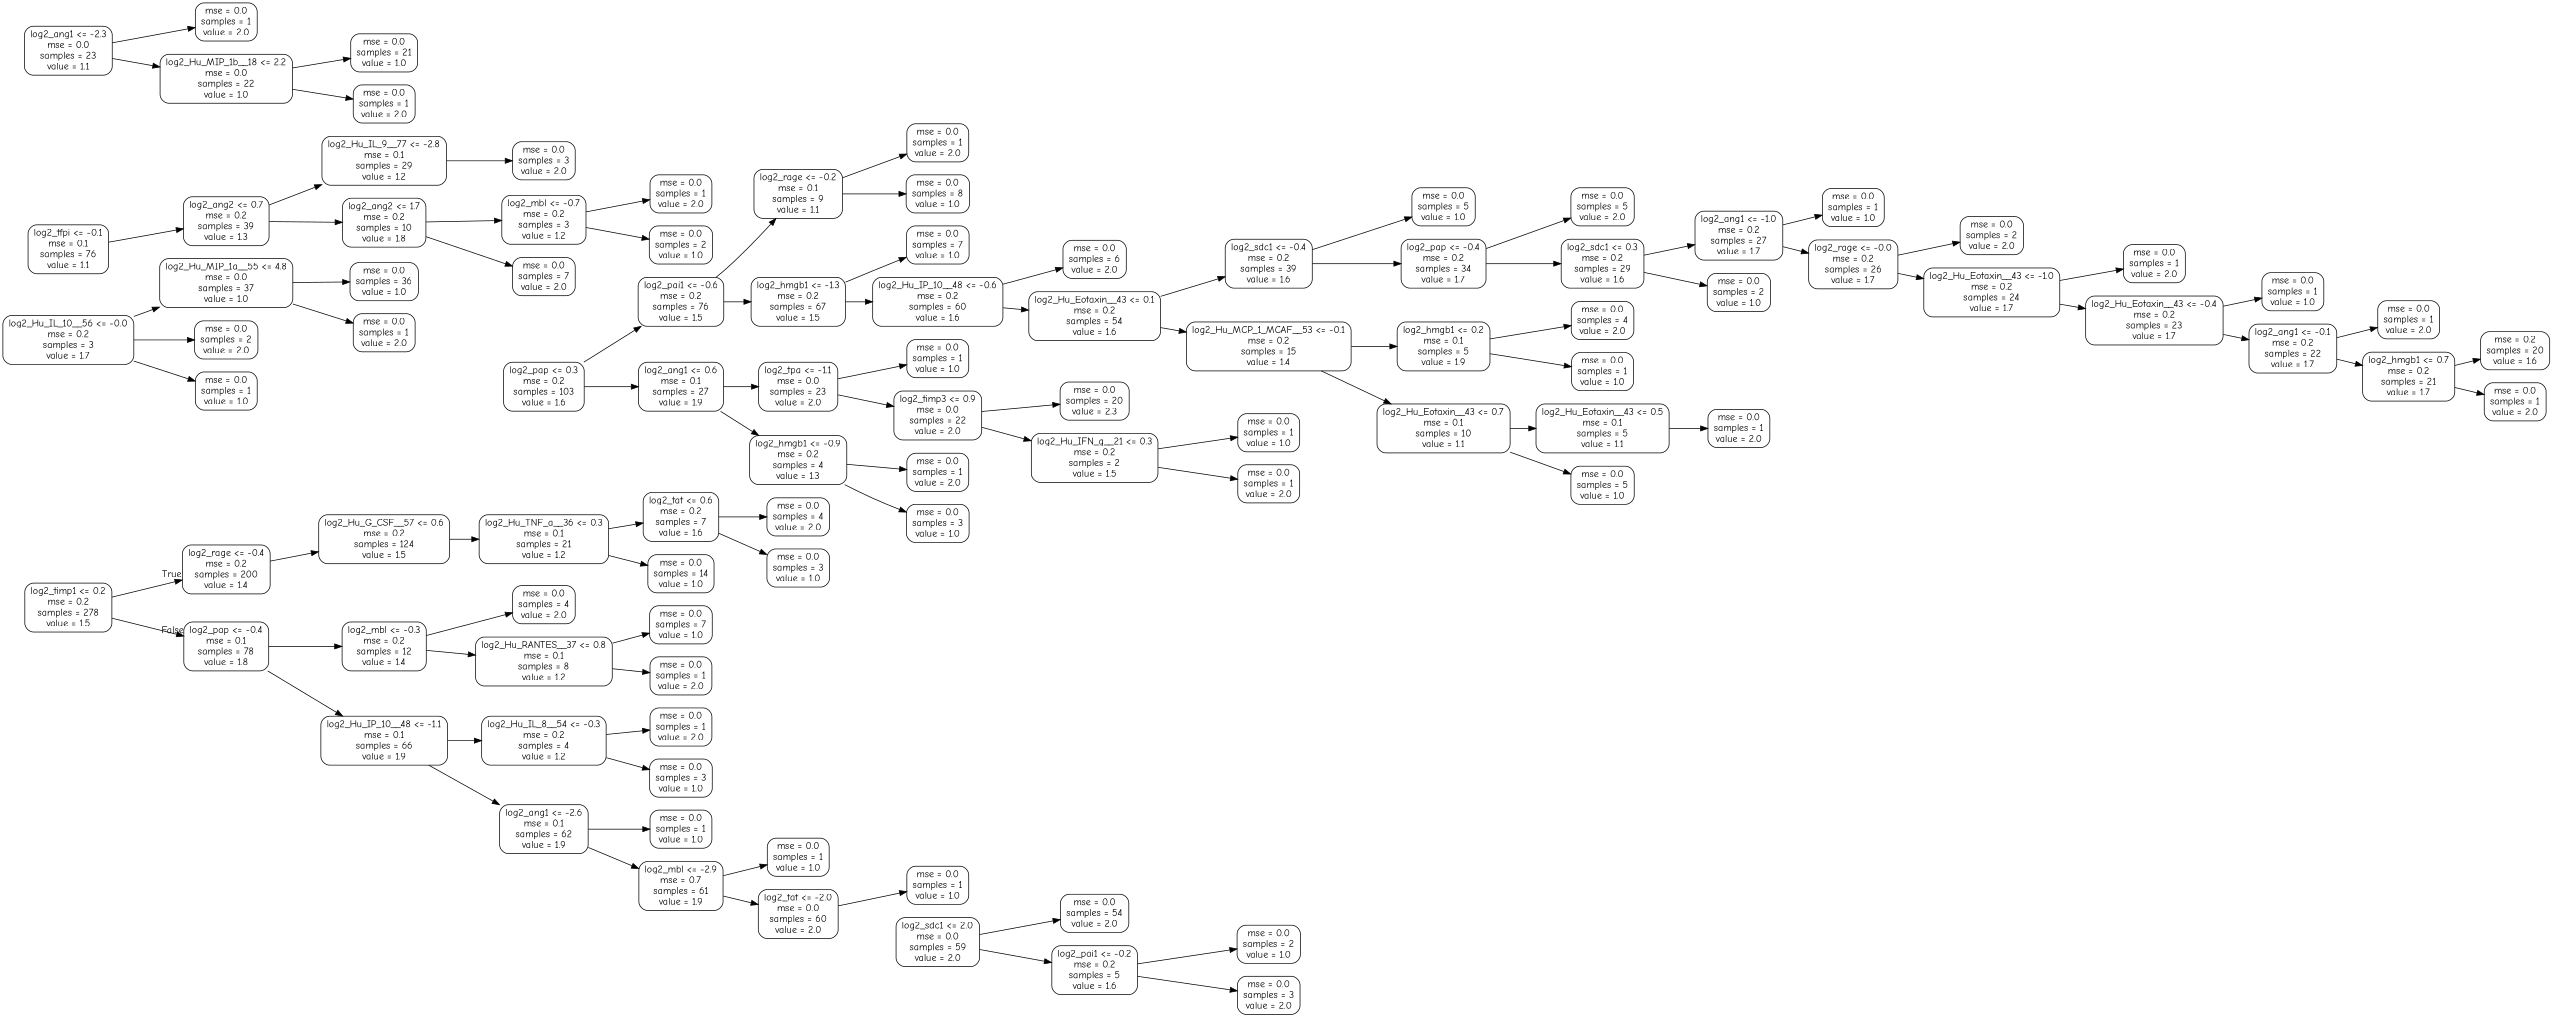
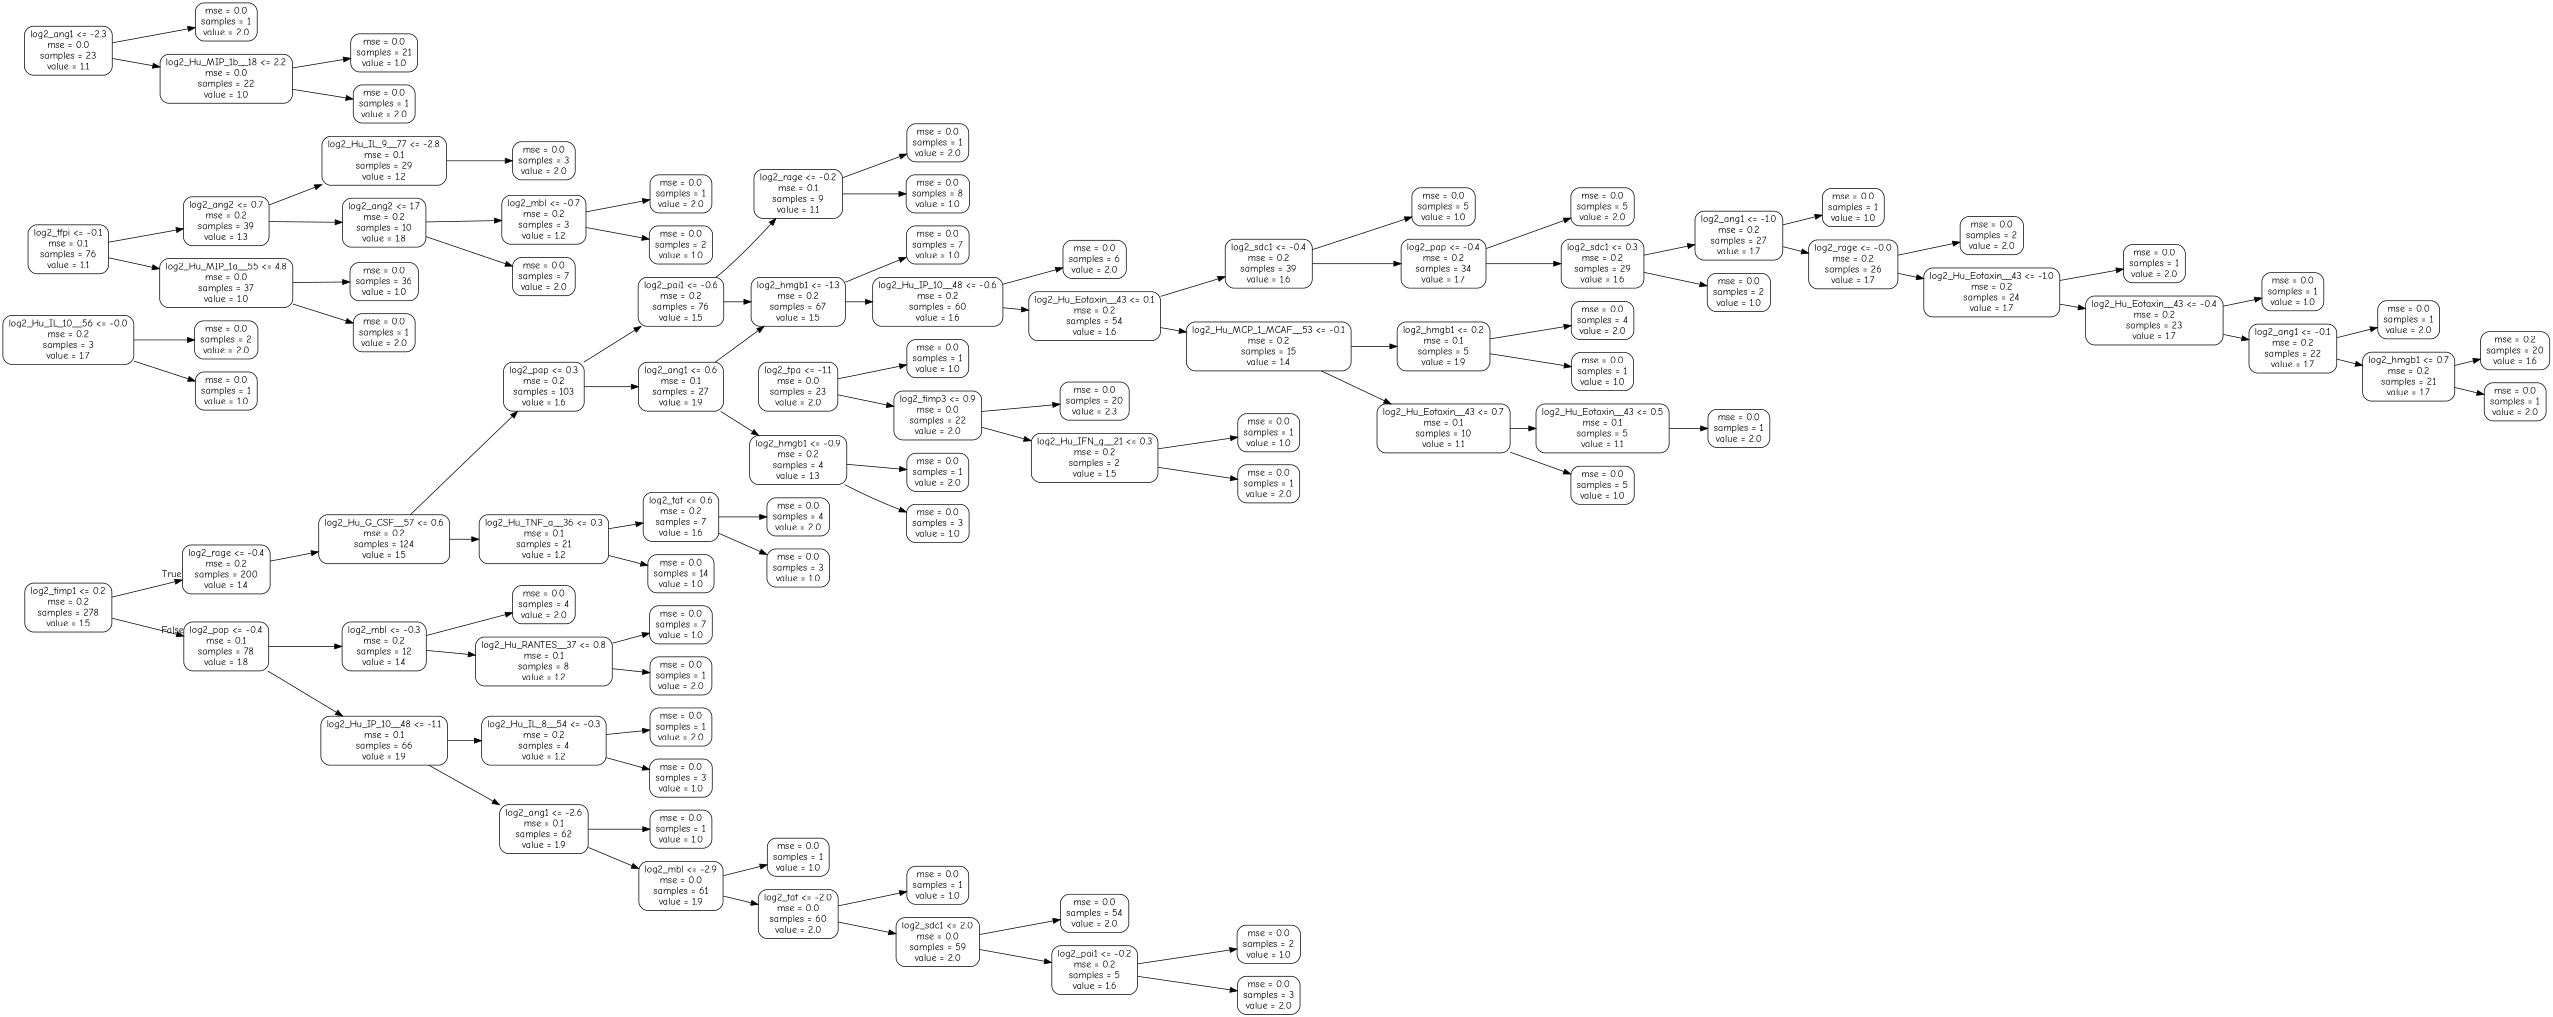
(143, 313) -> (131, 263)
(737, 387) -> (737, 346)
none -> (461, 466)
(681, 886) -> (681, 886)
none -> (863, 927)
